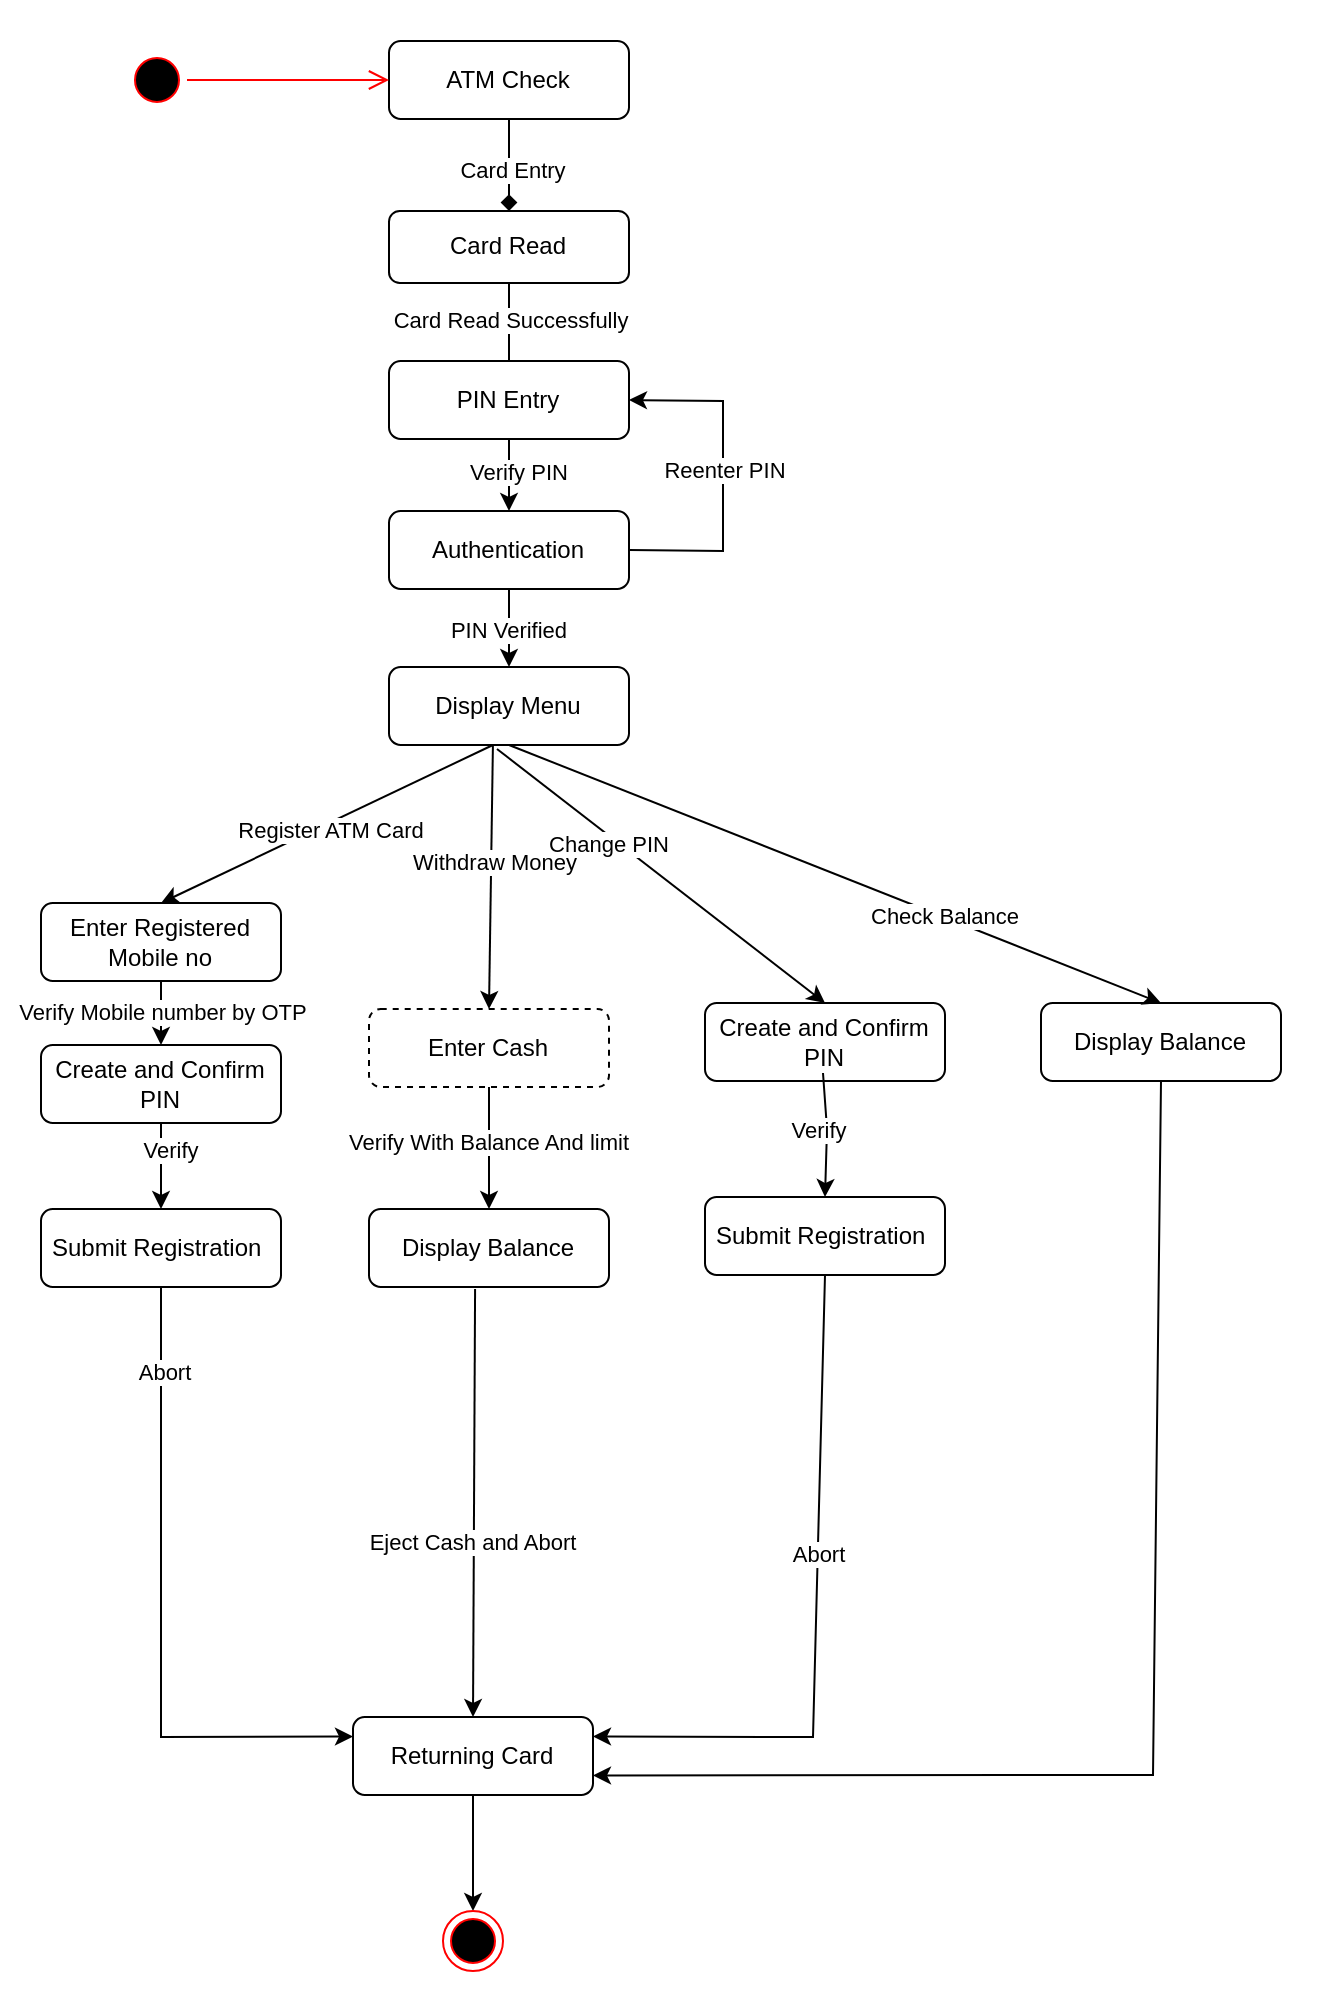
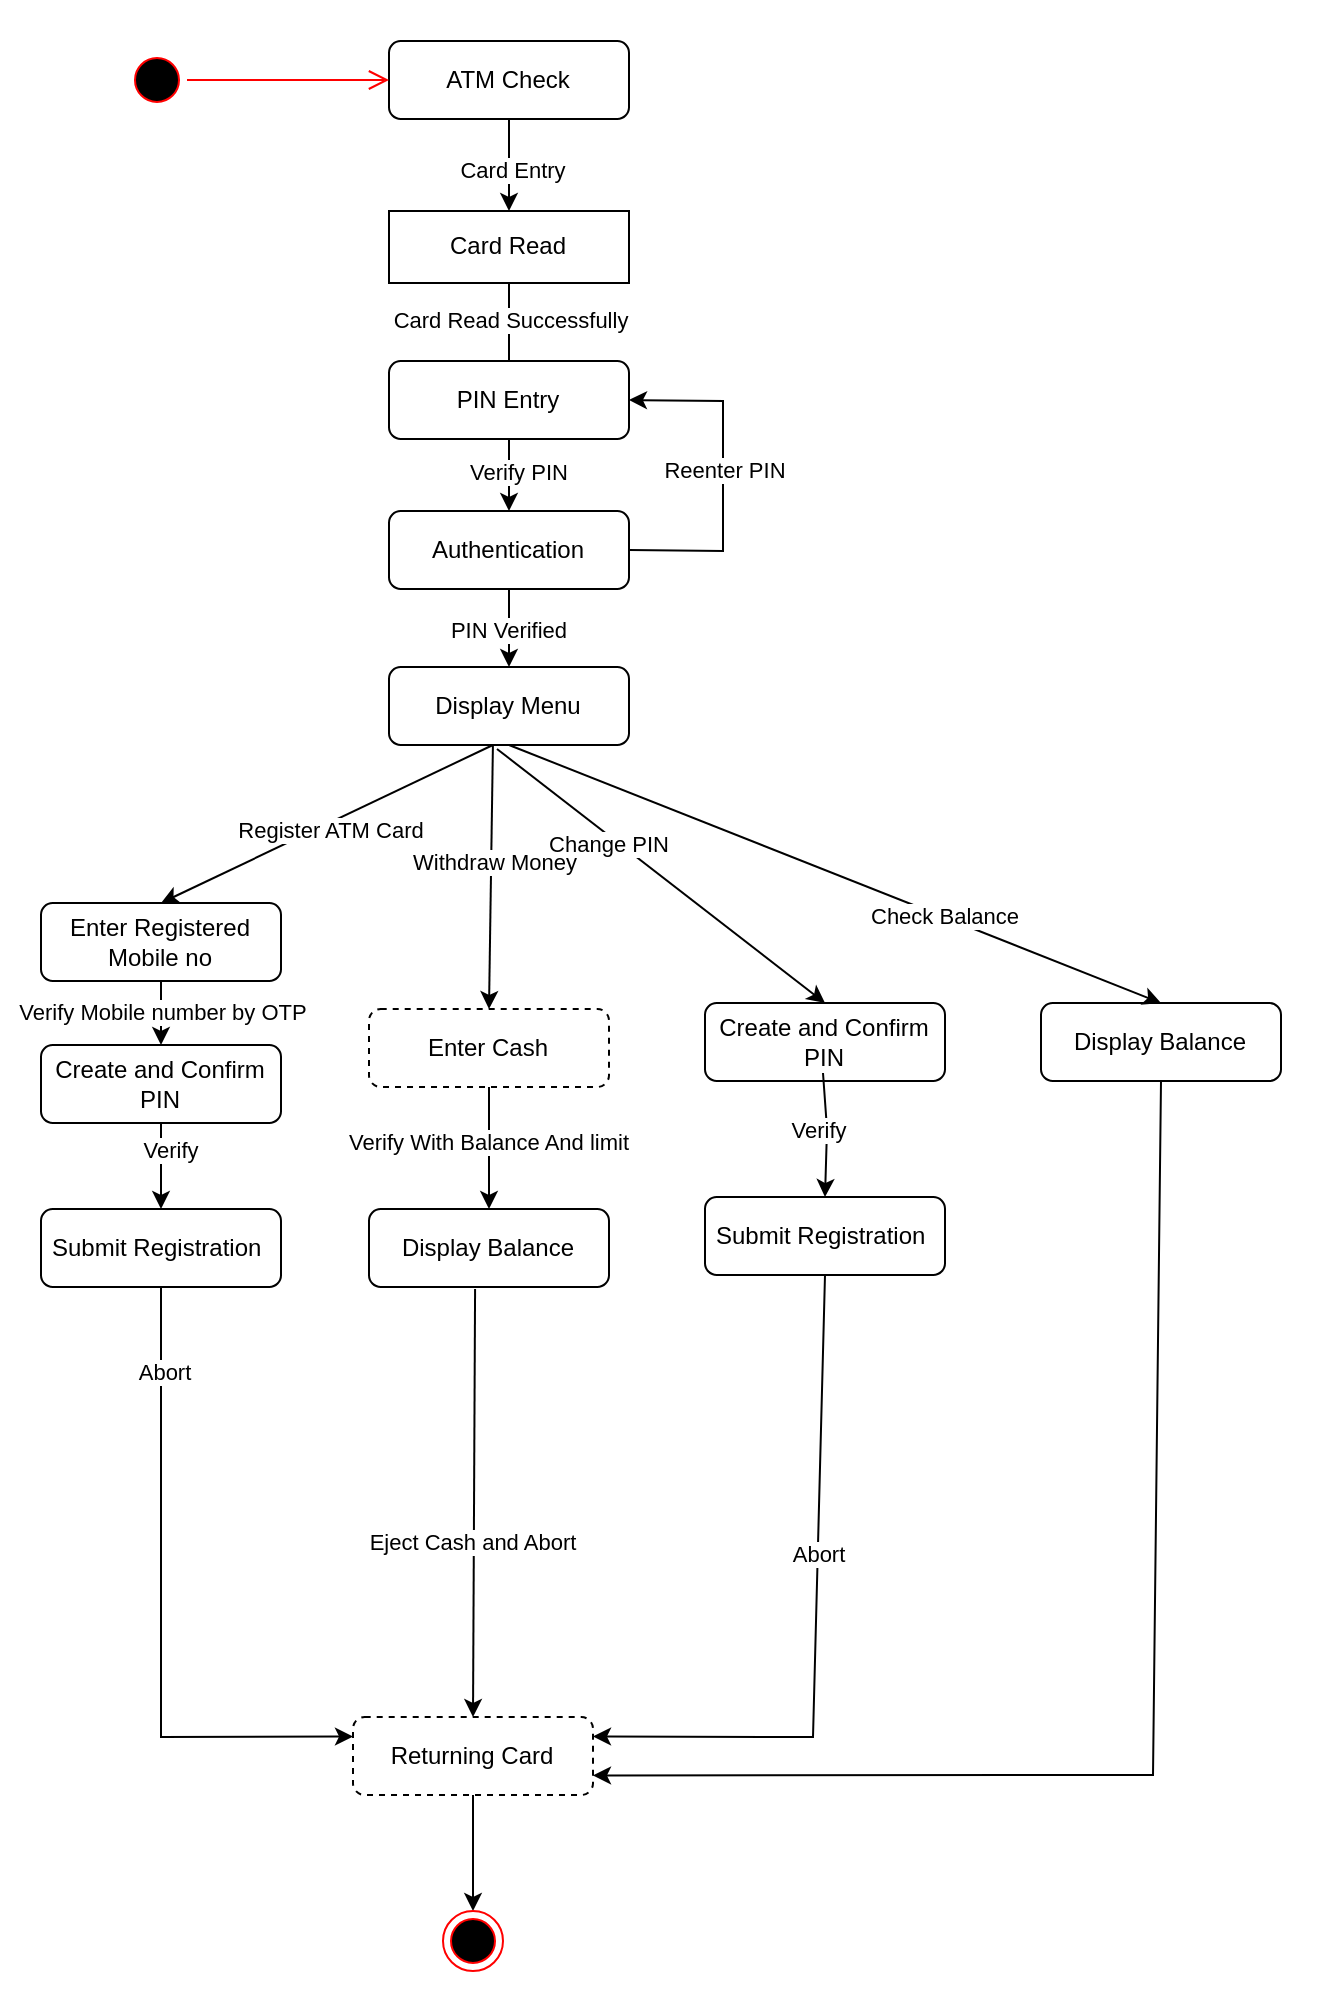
(509, 195) -> (509, 196)
(509, 247) -> (509, 247)
(473, 1756) -> (473, 1756)
